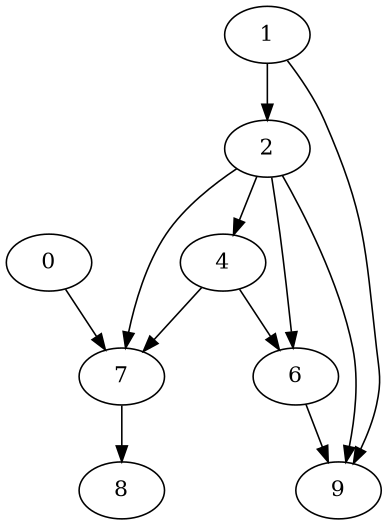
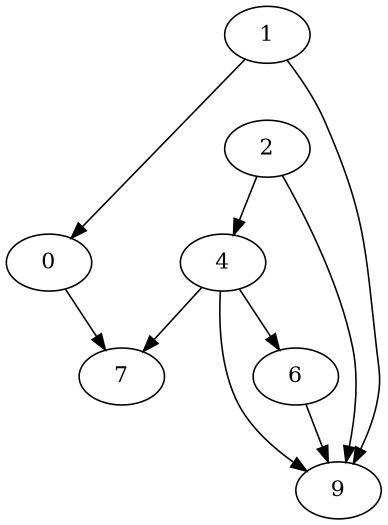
(267, 84) -> (164, 143)
(164, 238) -> none
(283, 254) -> none
none -> (232, 388)
(122, 490) -> none
